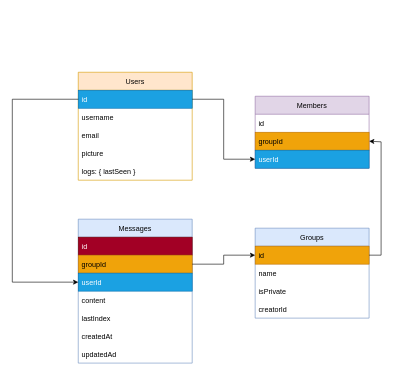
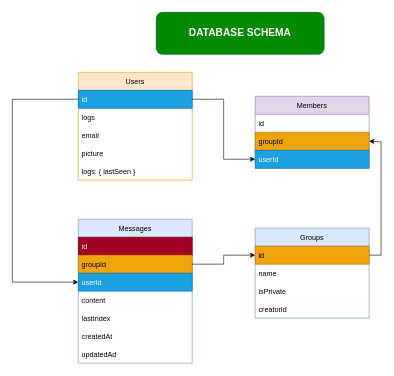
none -> (240, 33)
(98, 118) -> (89, 118)
